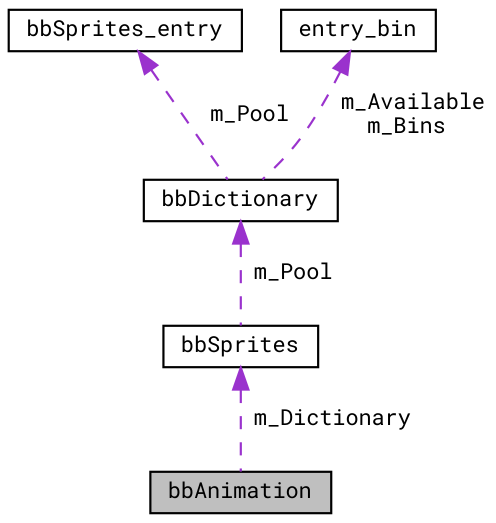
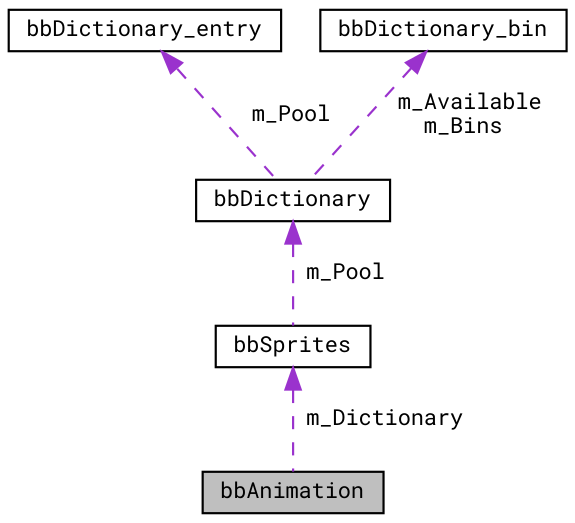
(125, 31) -> (145, 31)
(358, 31) -> (443, 31)
